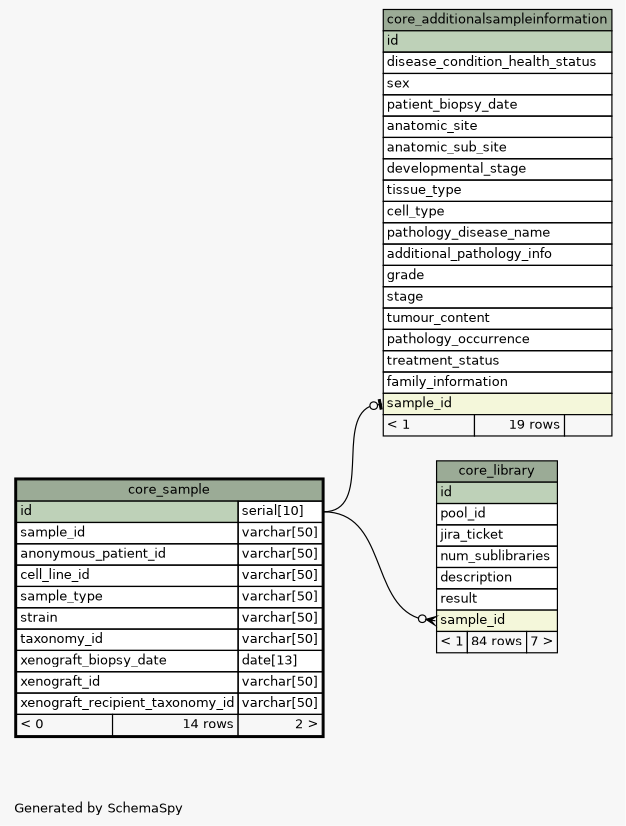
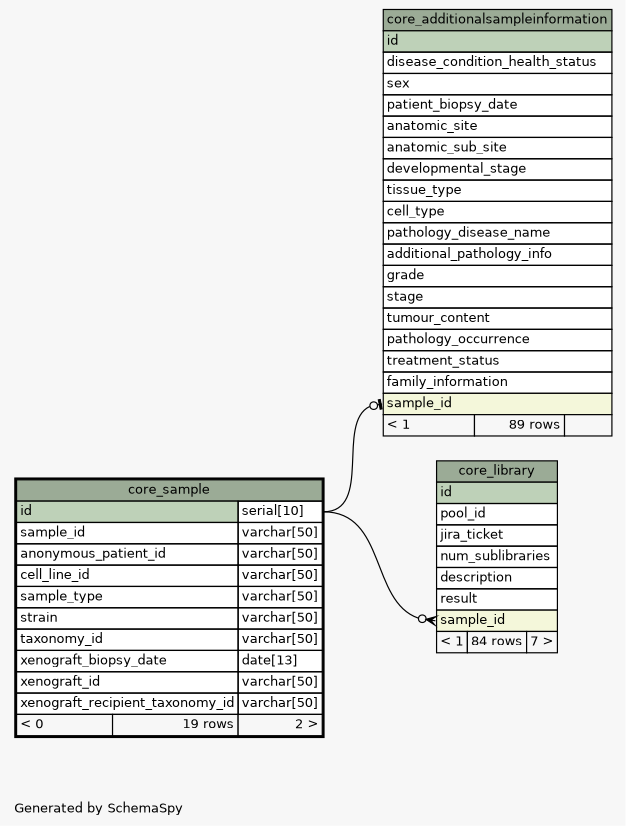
(535, 425) -> (535, 425)
(209, 724) -> (209, 724)
